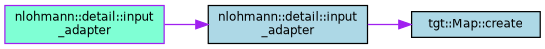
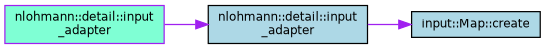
(476, 24) -> (476, 24)
